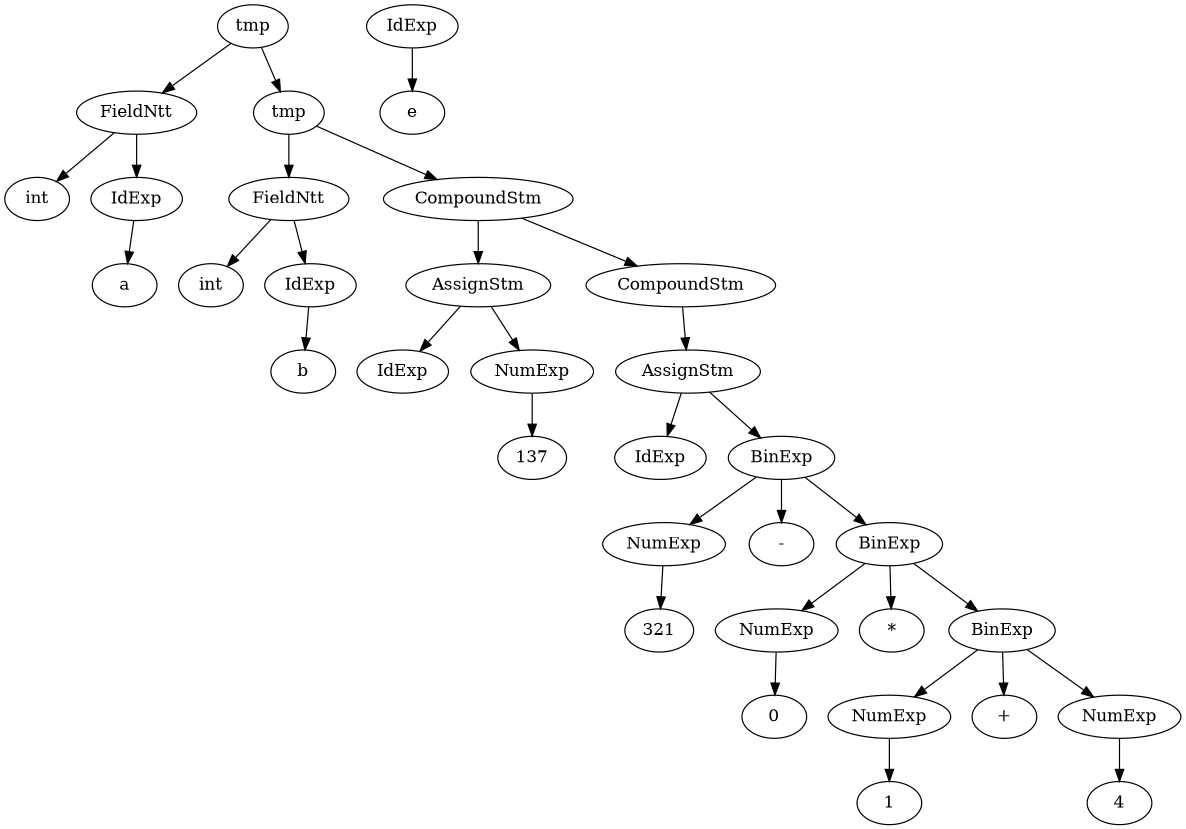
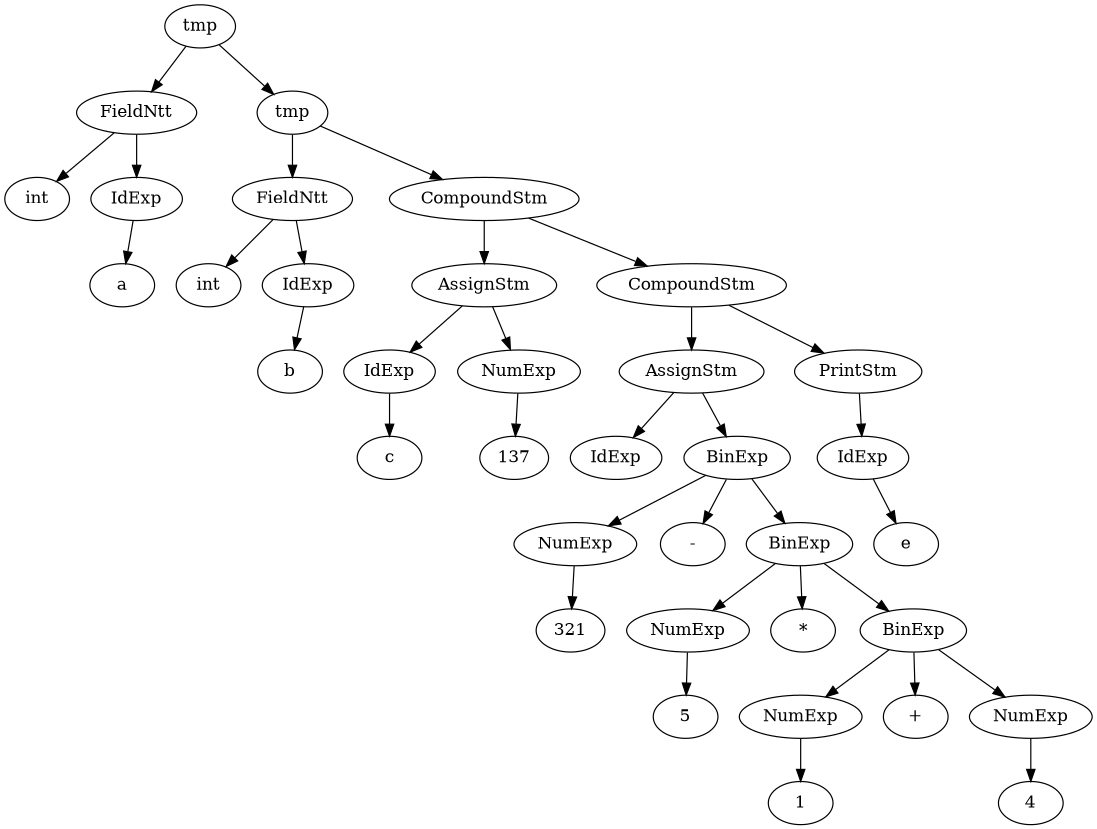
none -> (858, 372)
none -> (390, 458)
(774, 717) -> (686, 717)
